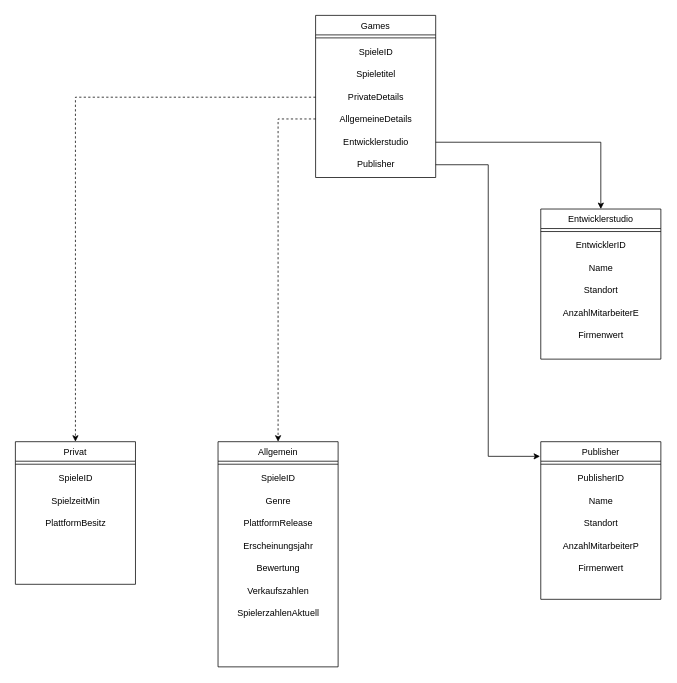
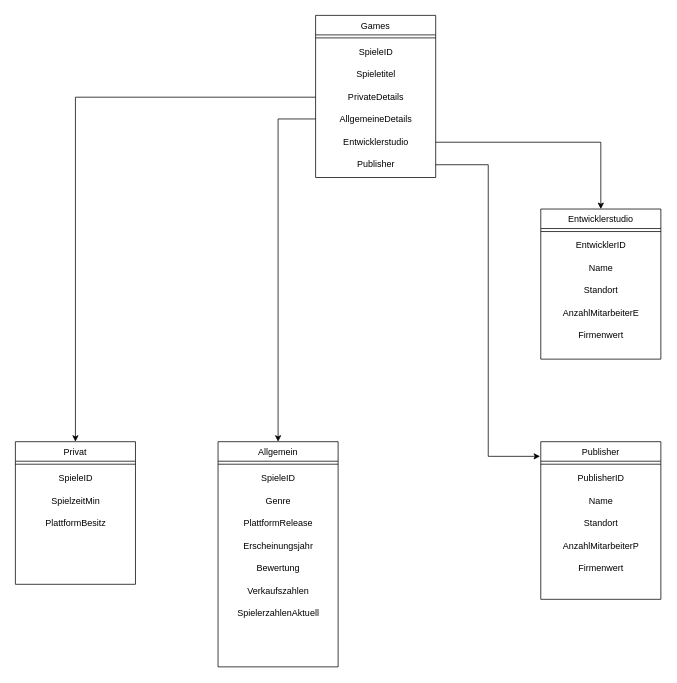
(75, 146) -> (75, 146)
(278, 260) -> (278, 260)
